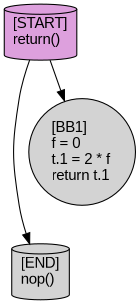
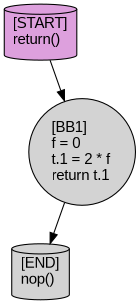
(14, 147) -> (59, 218)
